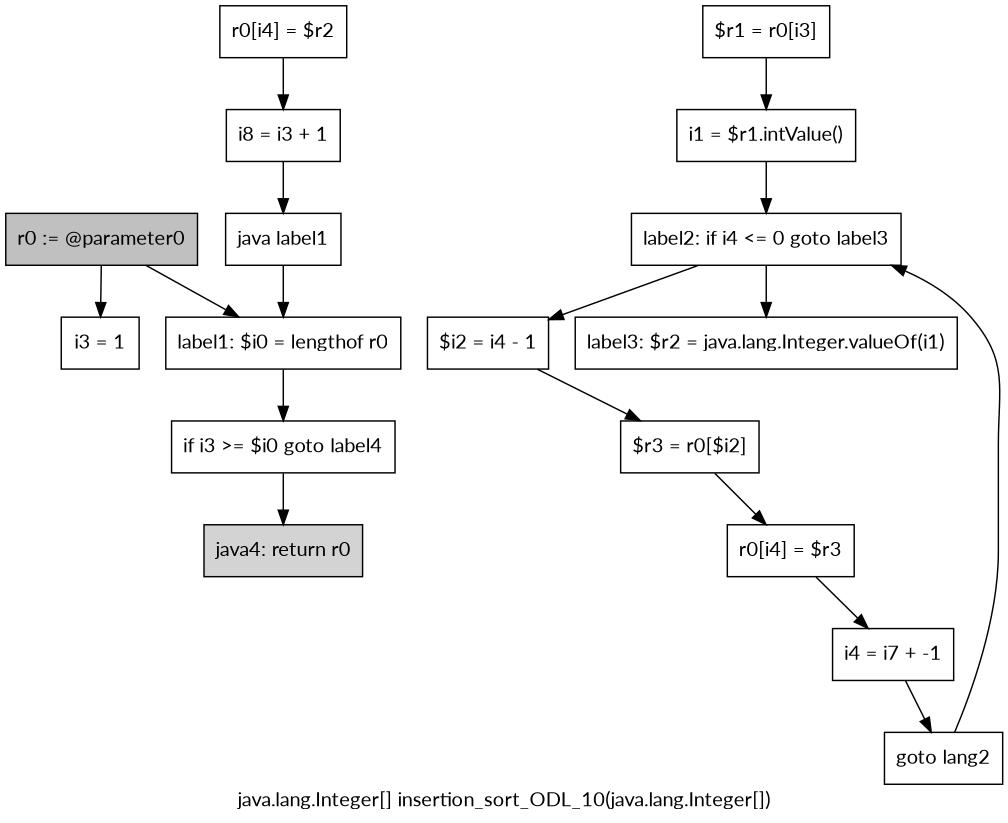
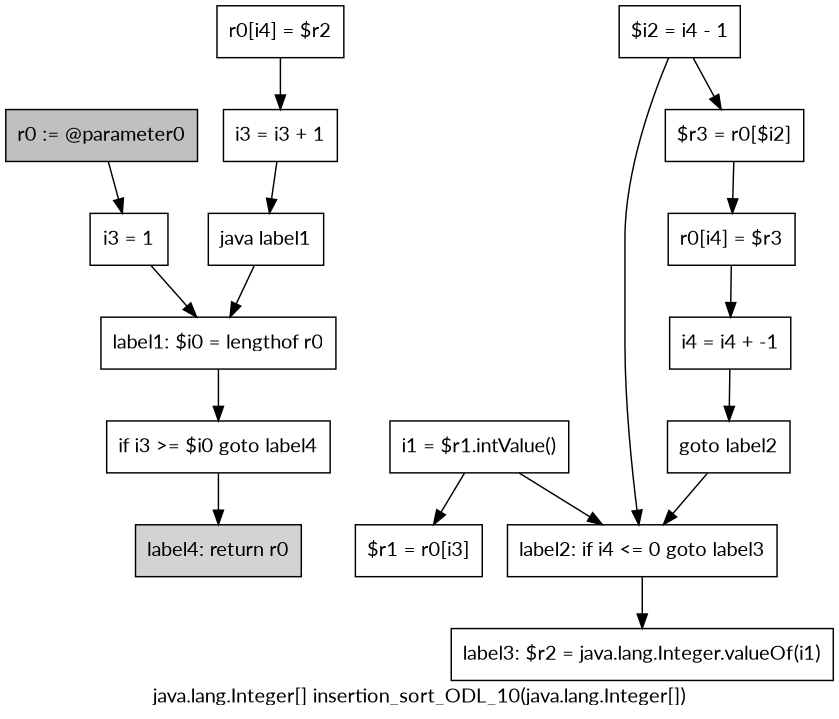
(766, 77) -> (453, 493)
(283, 136) -> (280, 136)
(186, 288) -> (169, 286)
(630, 290) -> (625, 281)
(283, 551) -> (218, 551)
(893, 655) -> (730, 343)
(944, 758) -> (729, 447)
